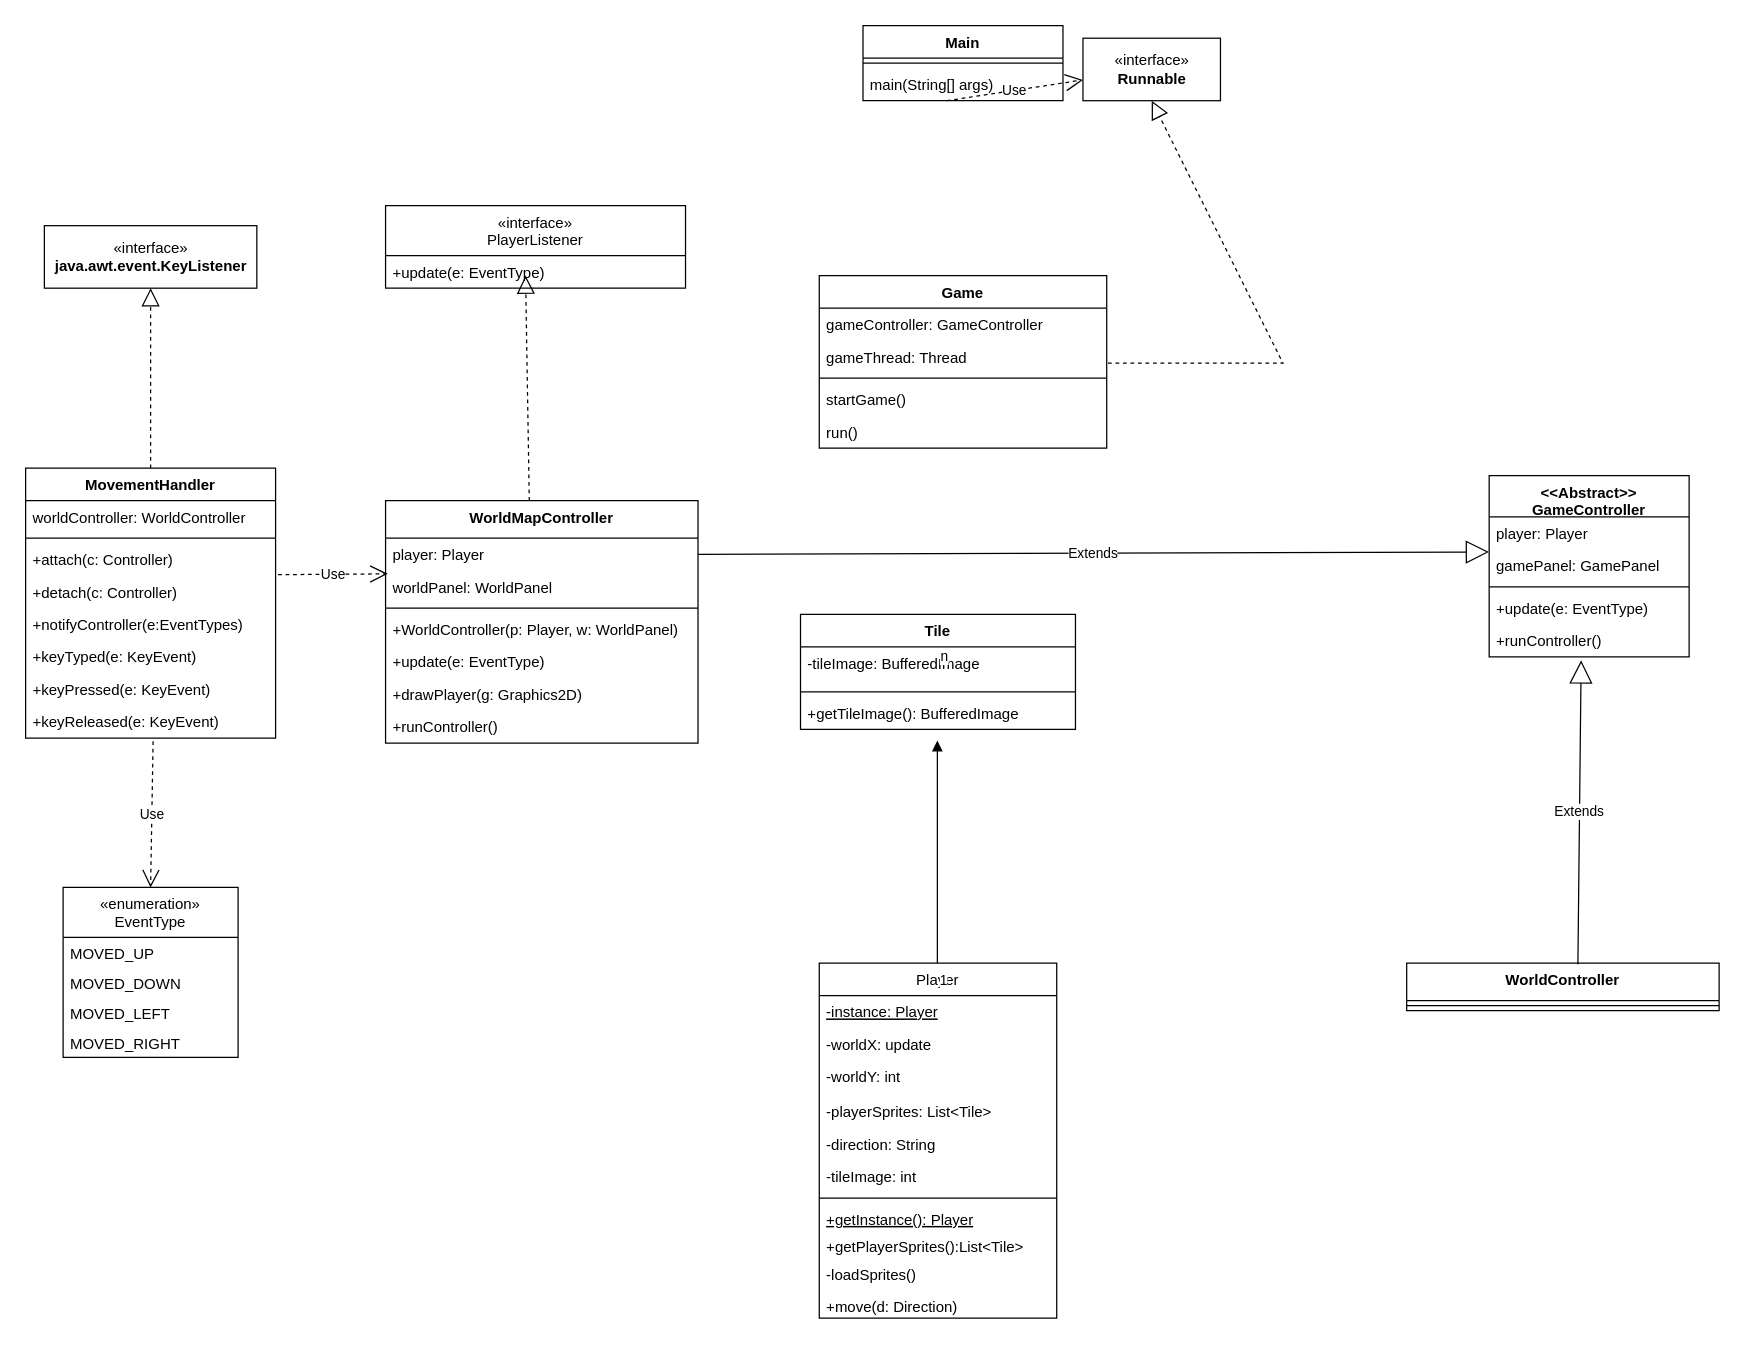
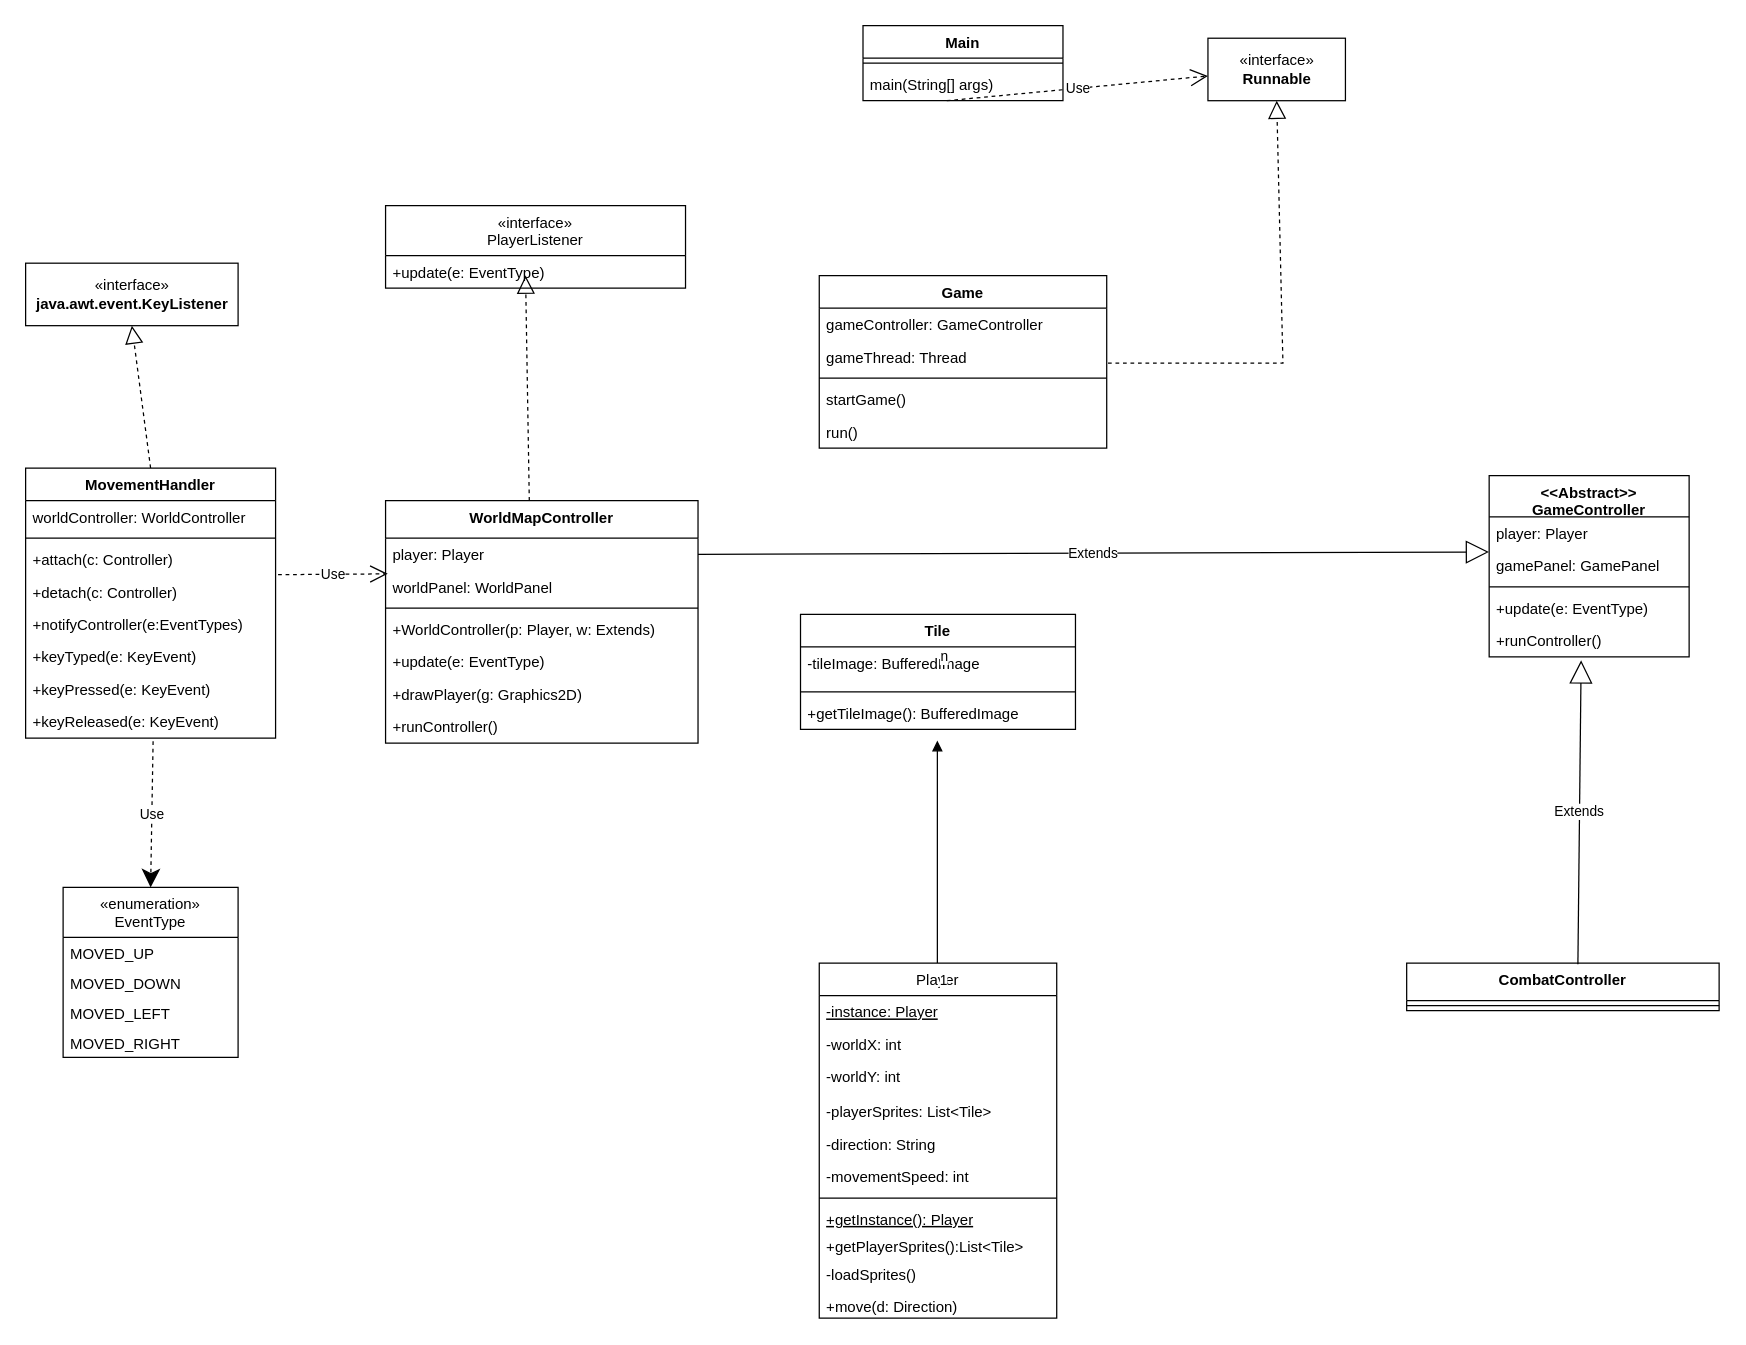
(1152, 69) -> (1277, 69)
(151, 257) -> (132, 294)
(546, 630) -> (537, 630)
(151, 877) -> (151, 872)
(1563, 980) -> (1563, 980)
(883, 1045) -> (869, 1045)
(880, 1178) -> (900, 1178)
